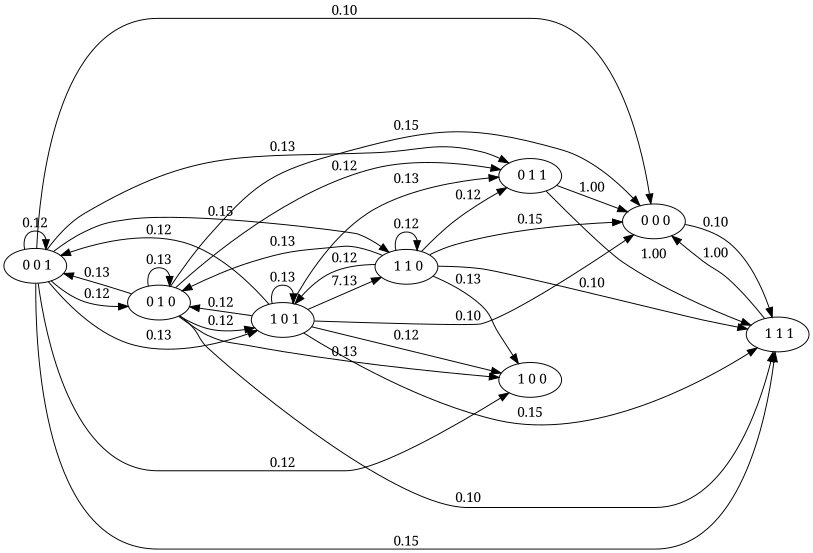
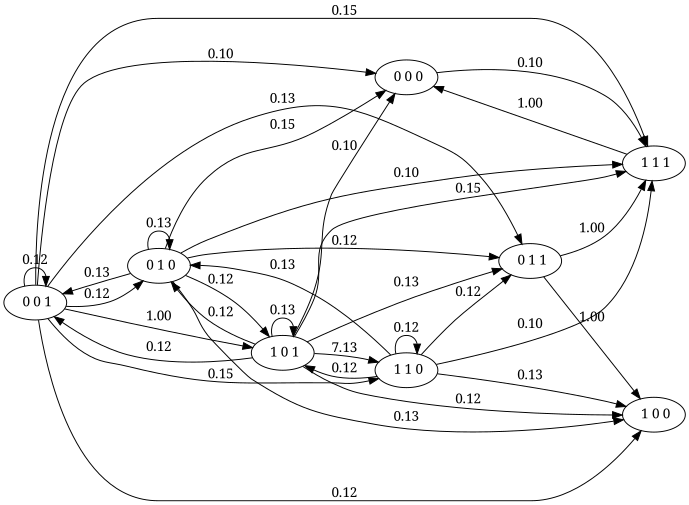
(587, 197) -> (589, 334)
(520, 231) -> none
(159, 336) -> (159, 317)
